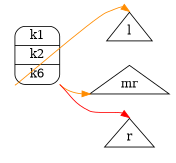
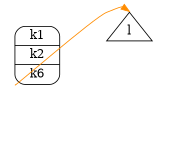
(129, 84) -> none
(129, 138) -> none
